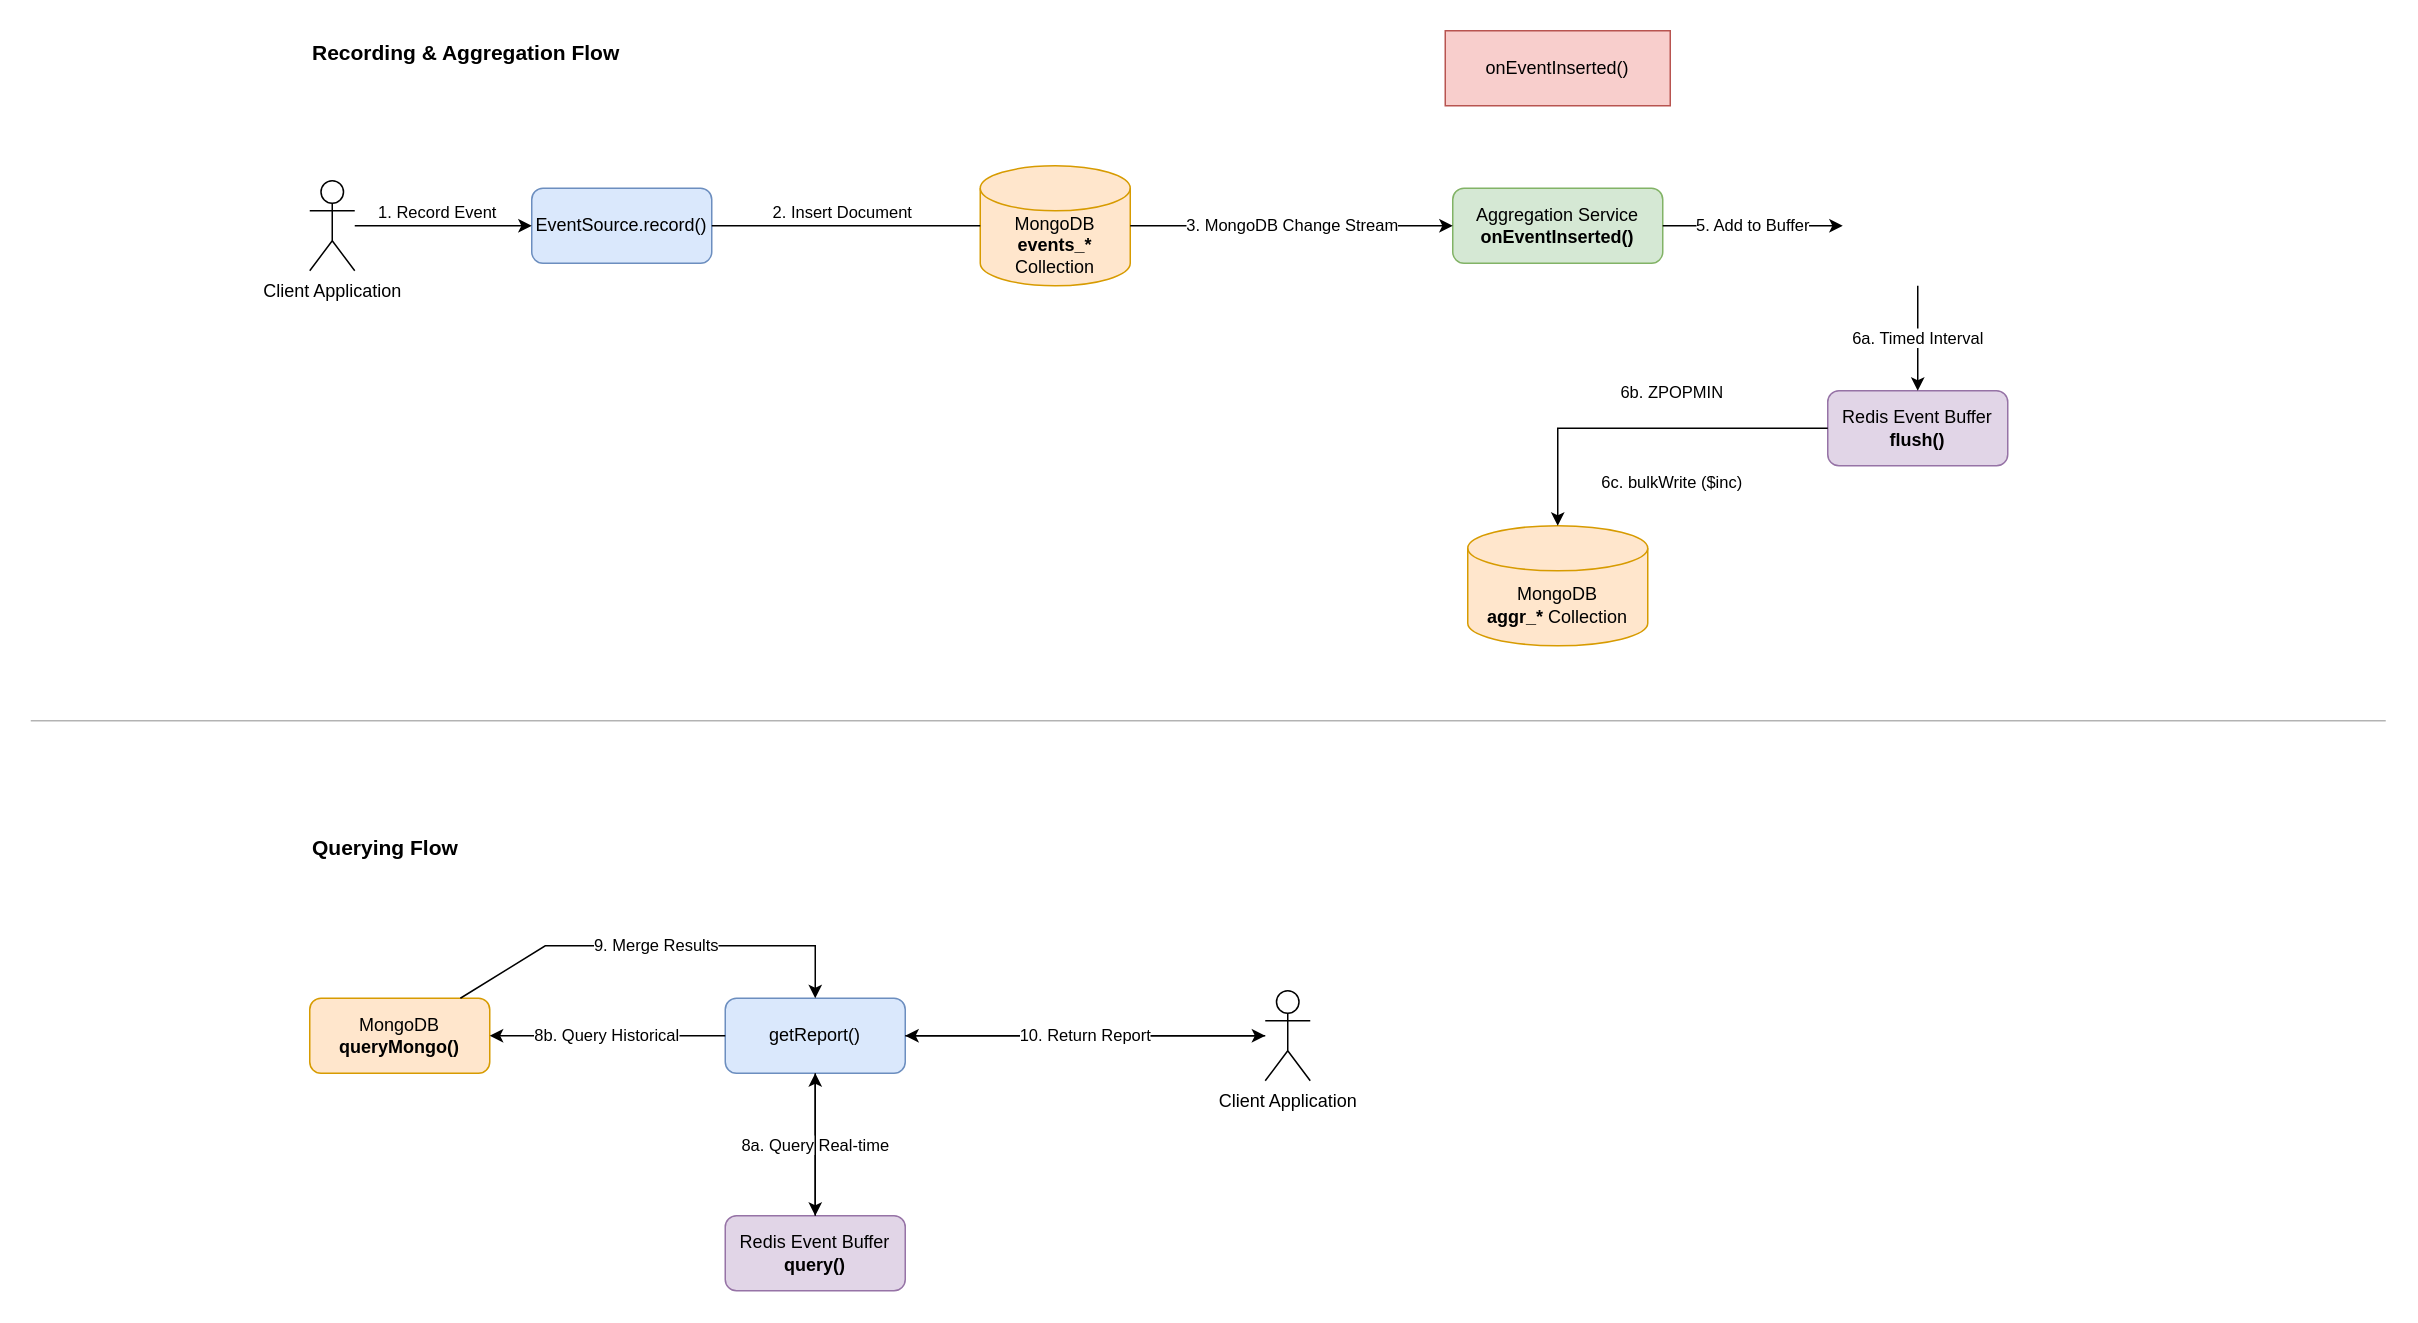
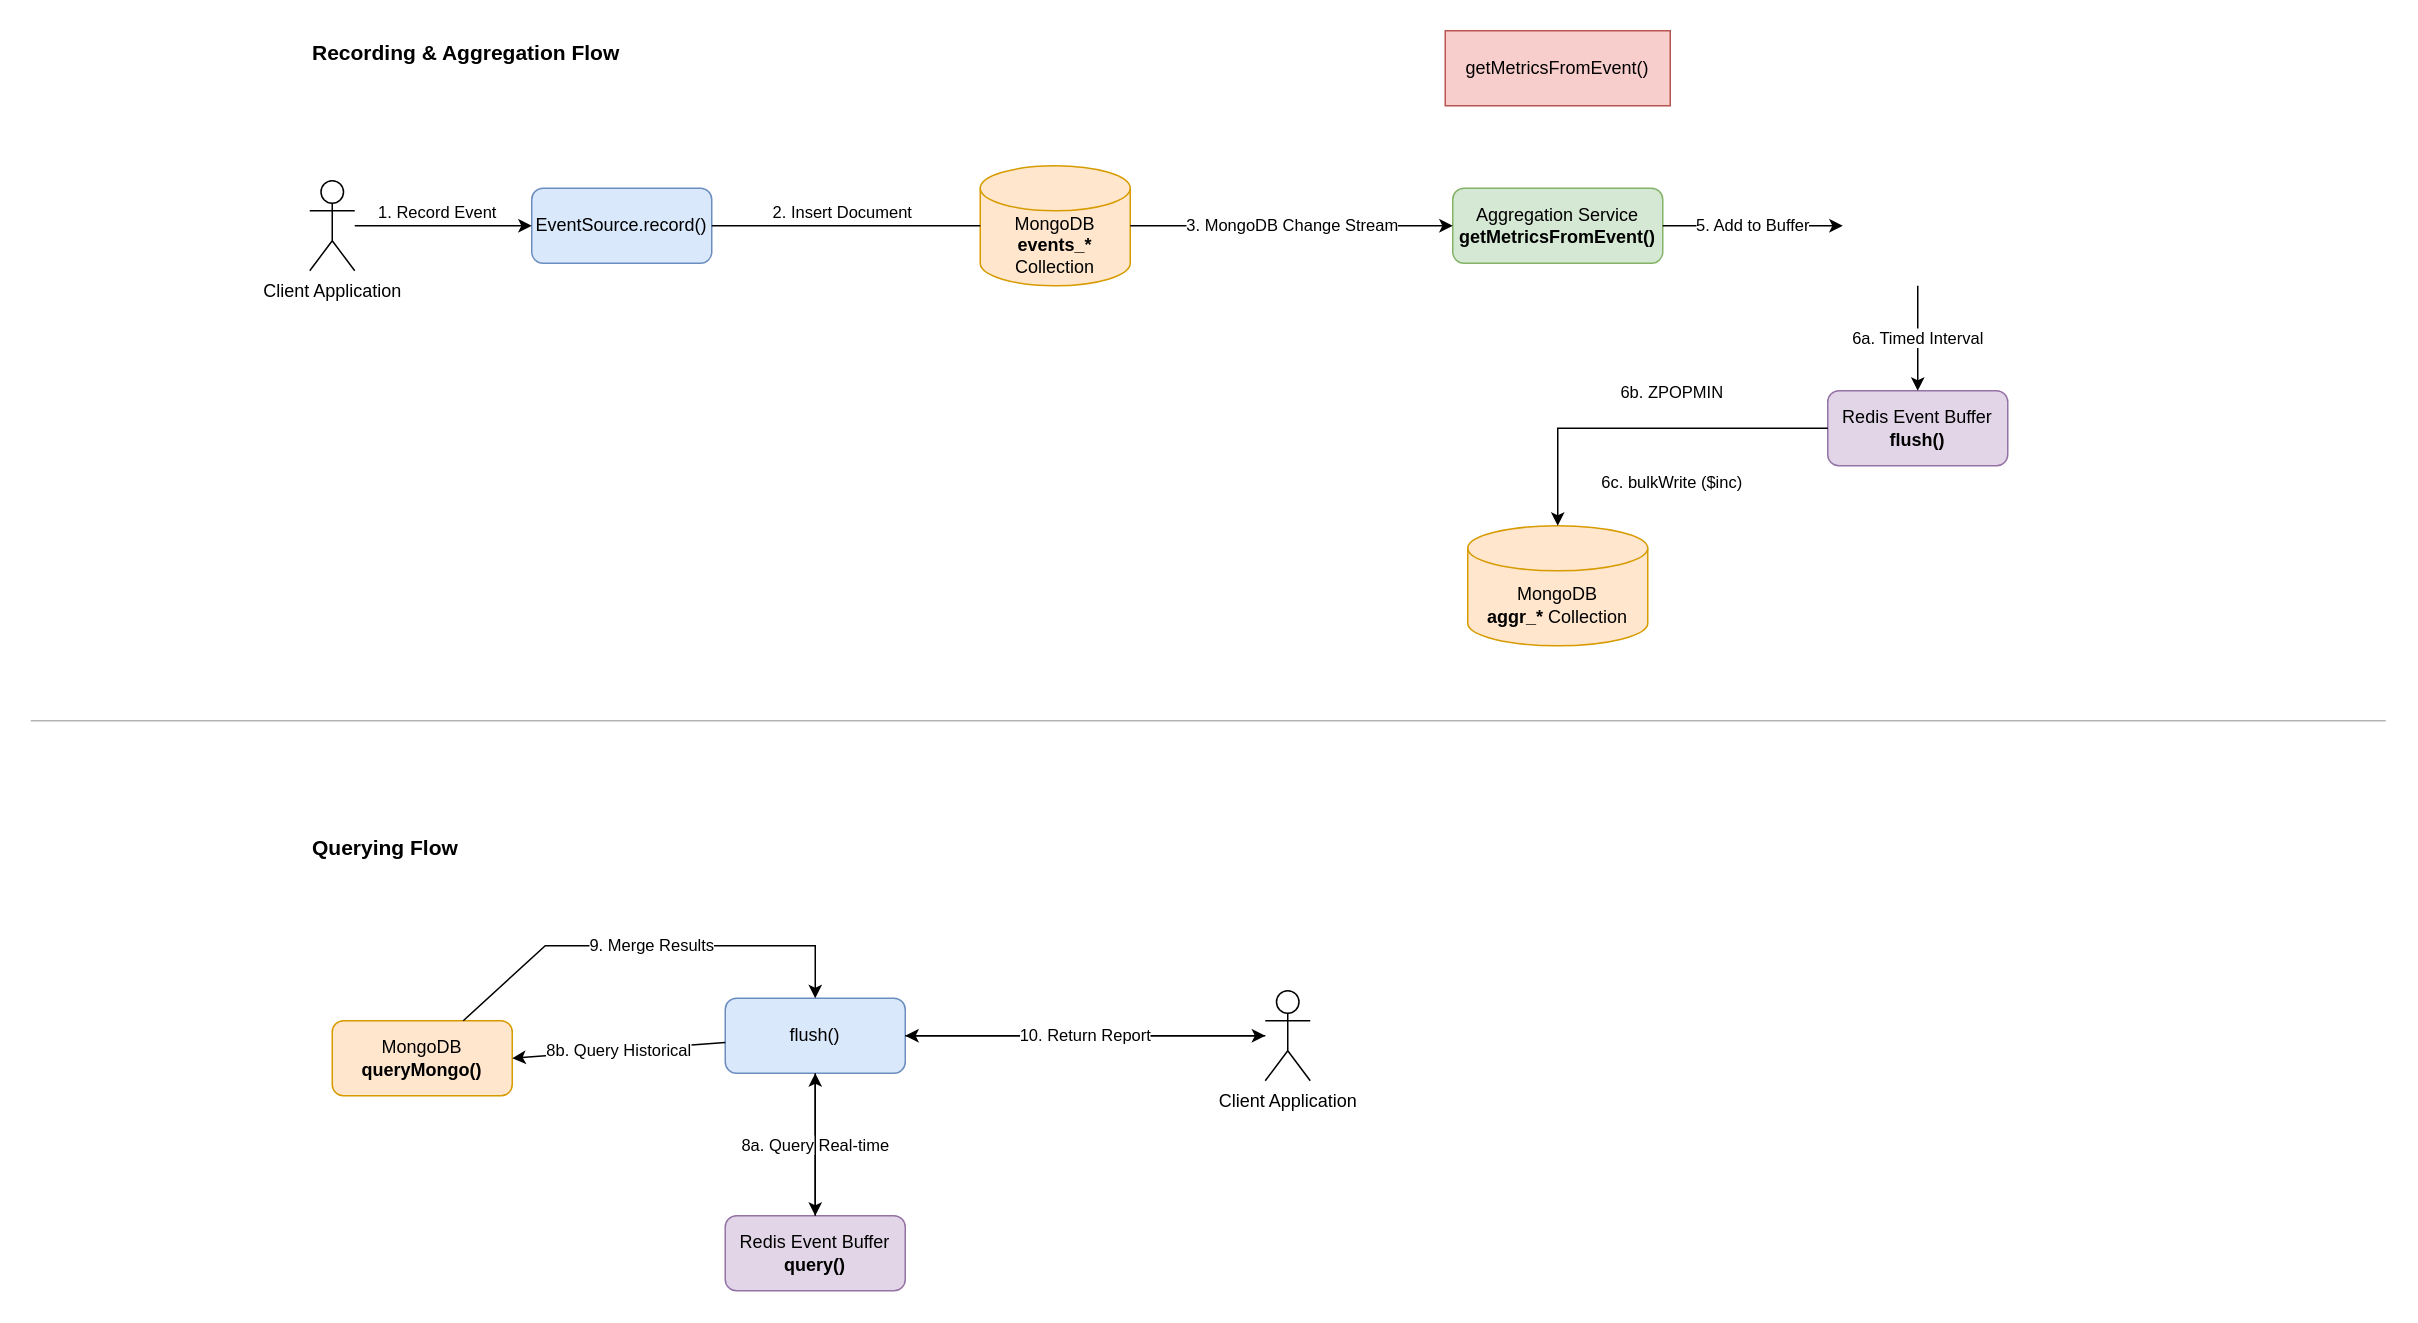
(1558, 68) -> (1558, 68)
(1558, 226) -> (1558, 226)
(400, 1036) -> (422, 1058)
(815, 1036) -> (815, 1036)
